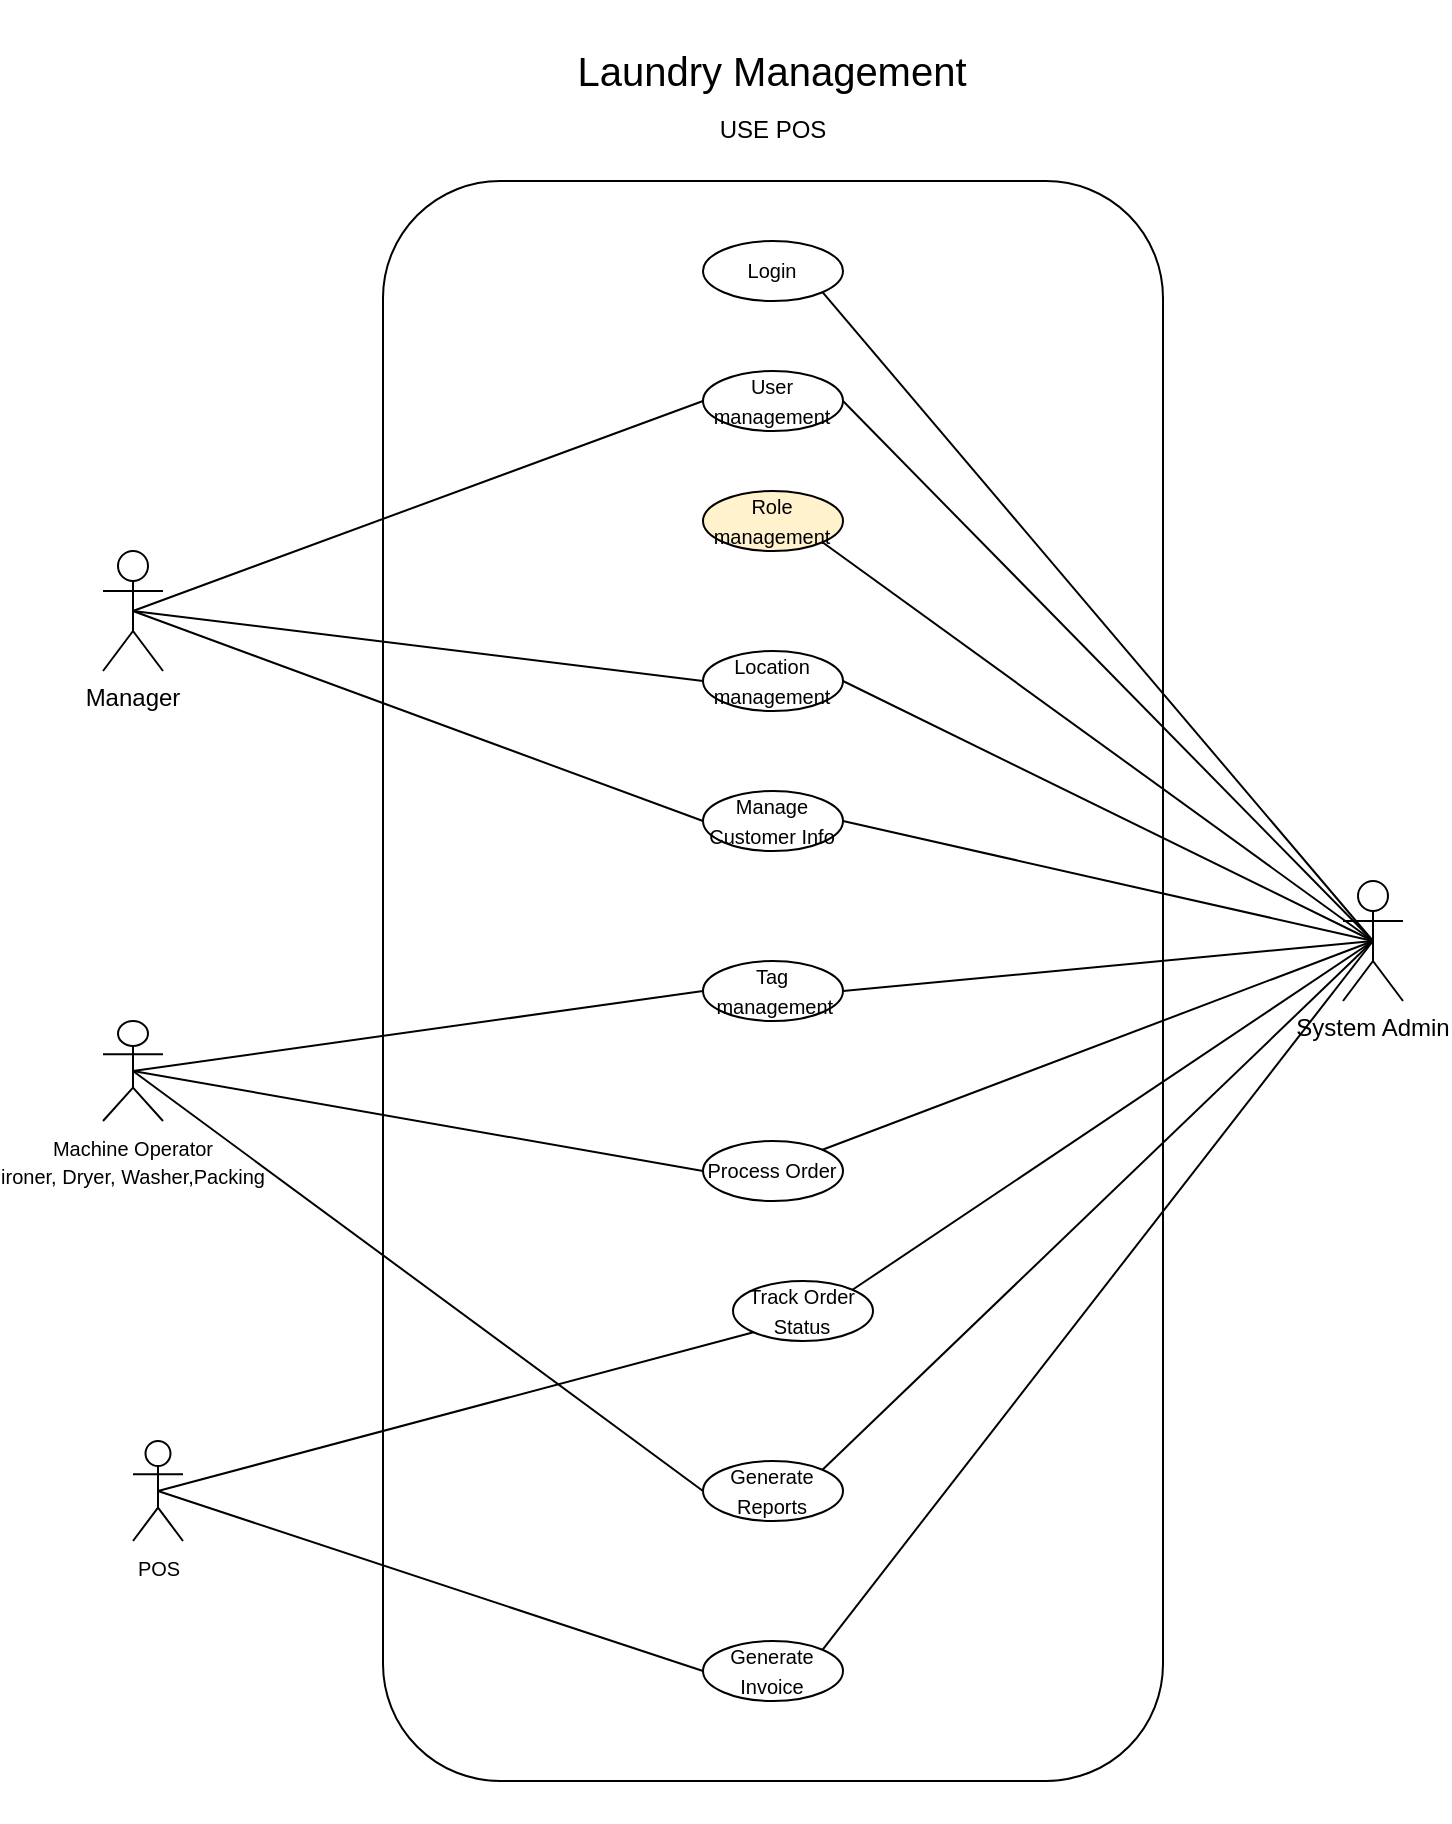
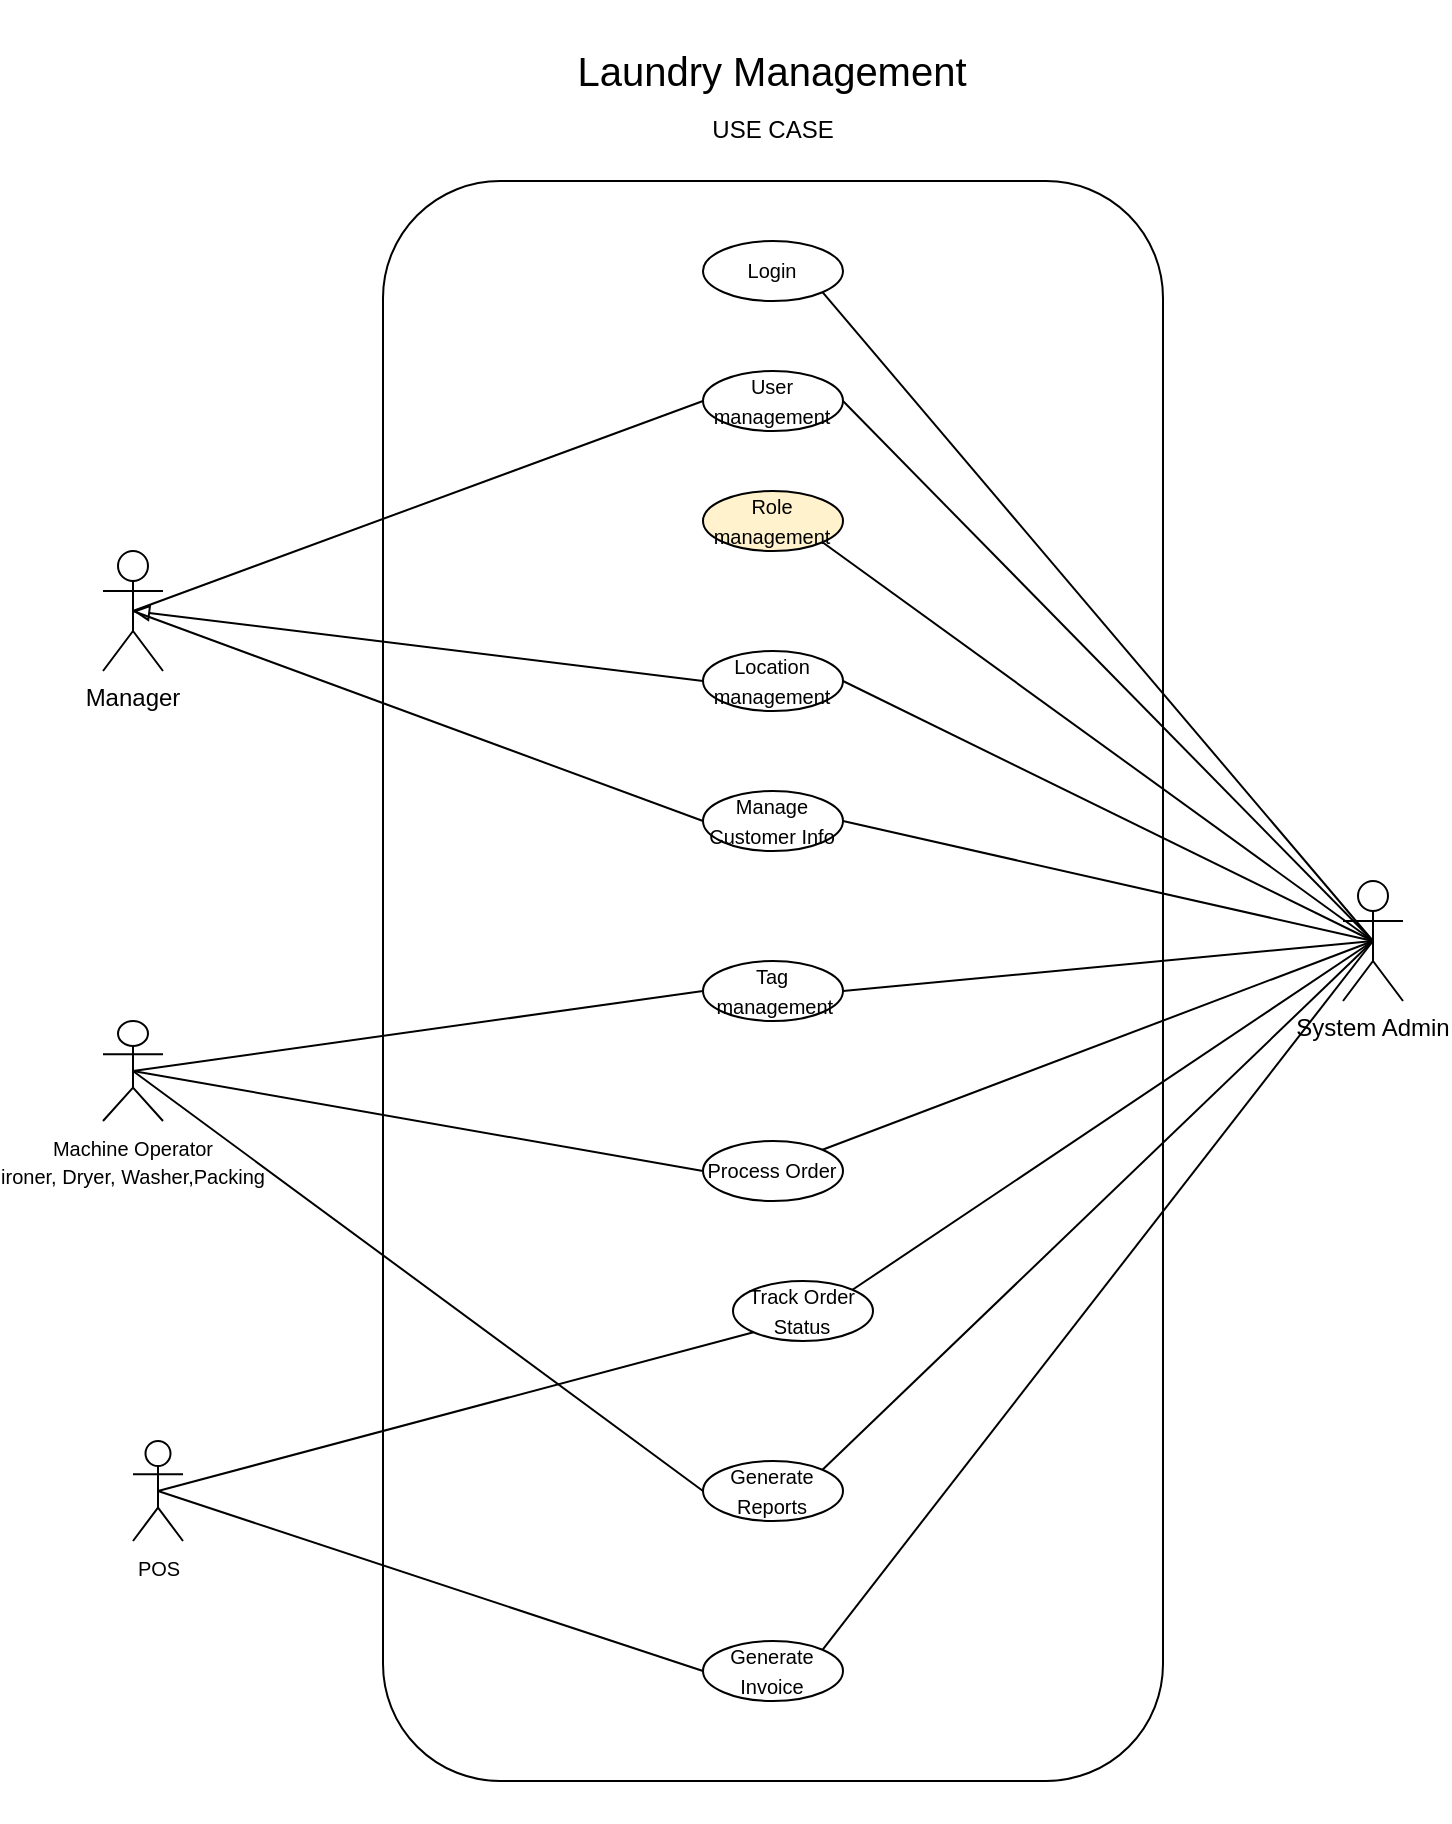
(774, 131) -> (774, 131)
(151, 613) -> (151, 613)
